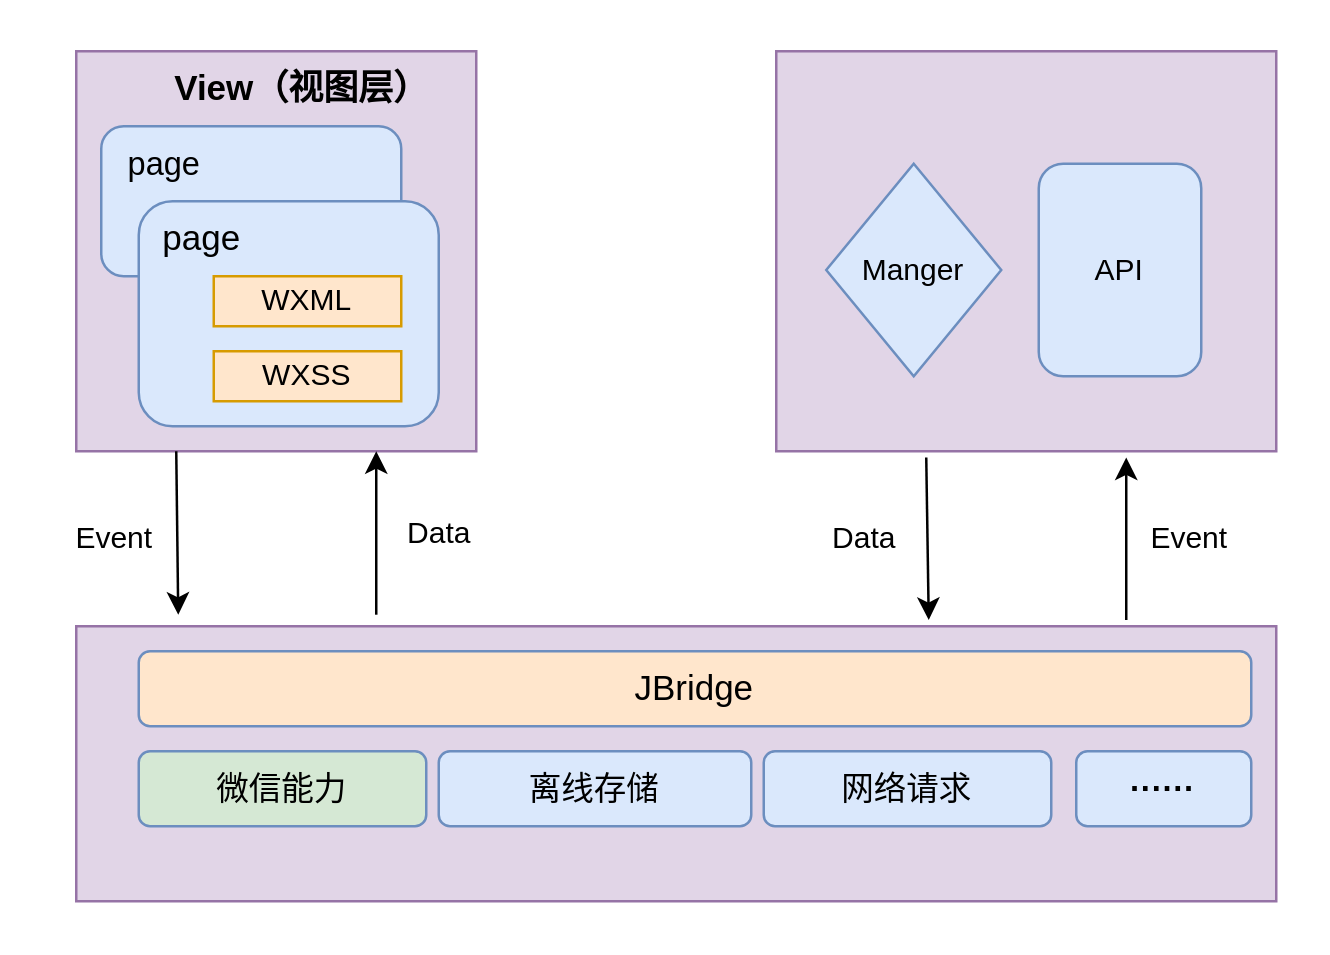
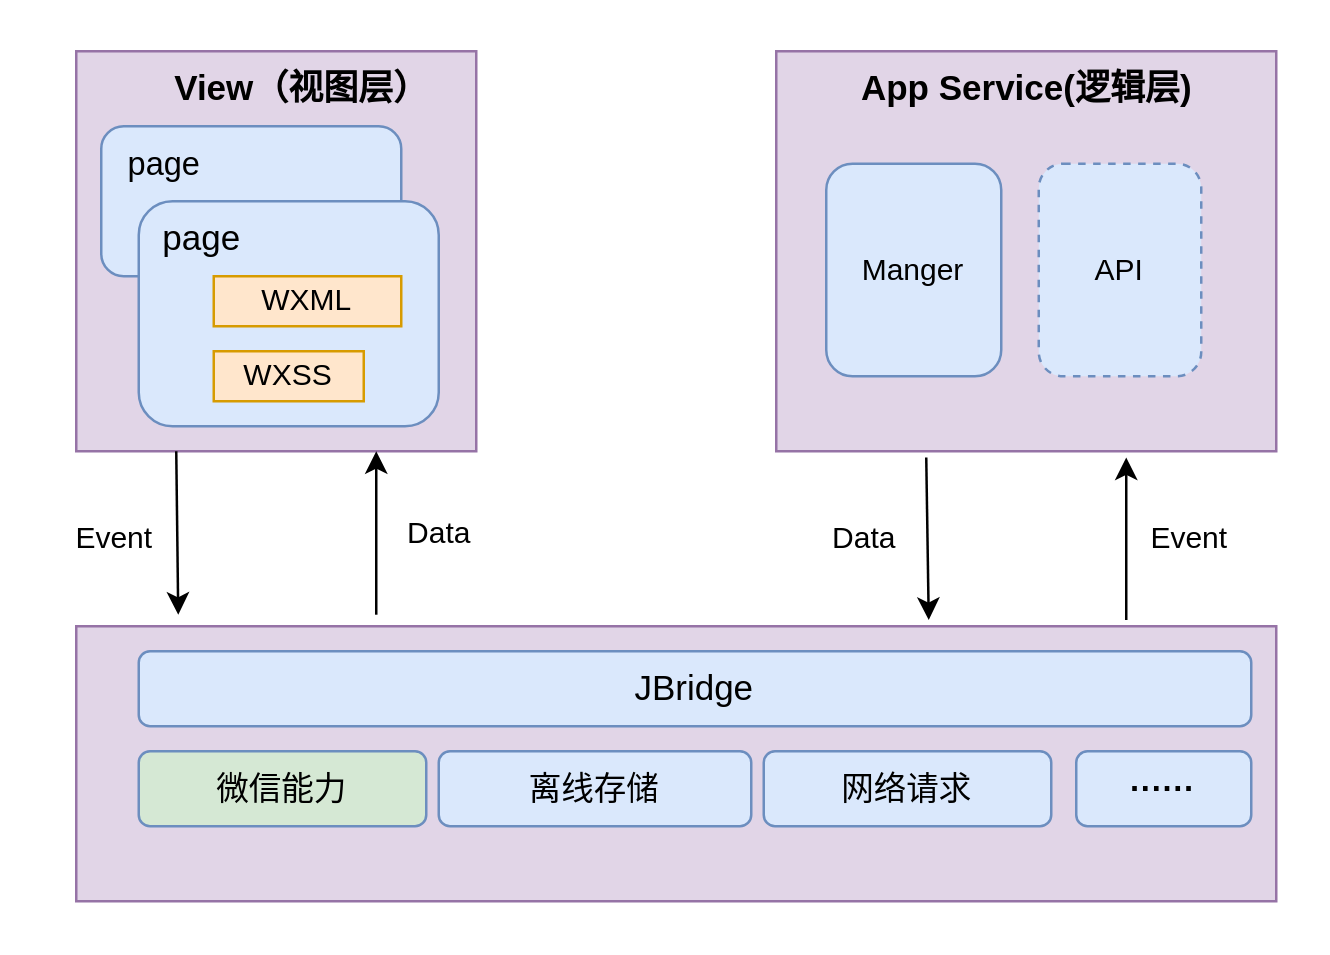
none -> (1026, 89)
(914, 270) -> (914, 270)
(1120, 270) -> (1120, 270)
(308, 376) -> (289, 376)
(695, 689) -> (695, 689)
